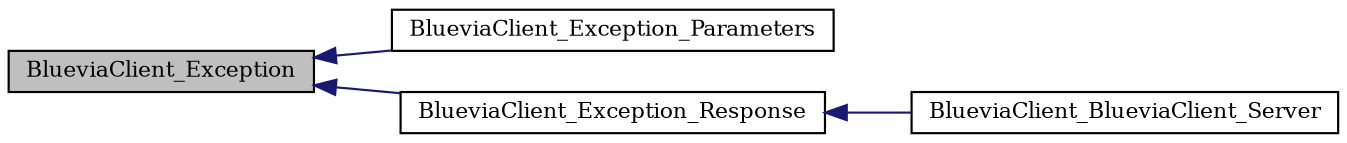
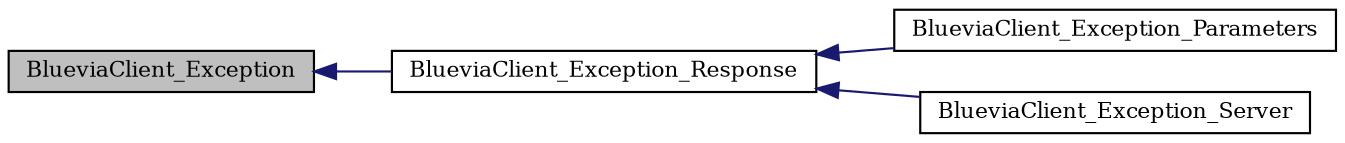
(364, 53) -> (866, 50)
(1125, 113) -> (1115, 113)
